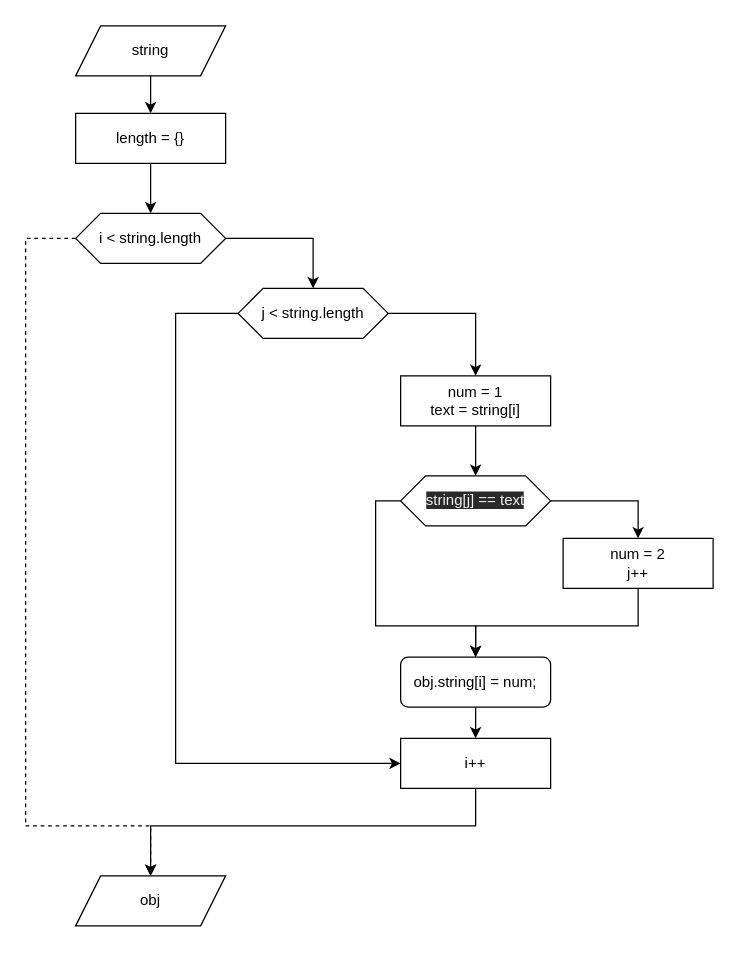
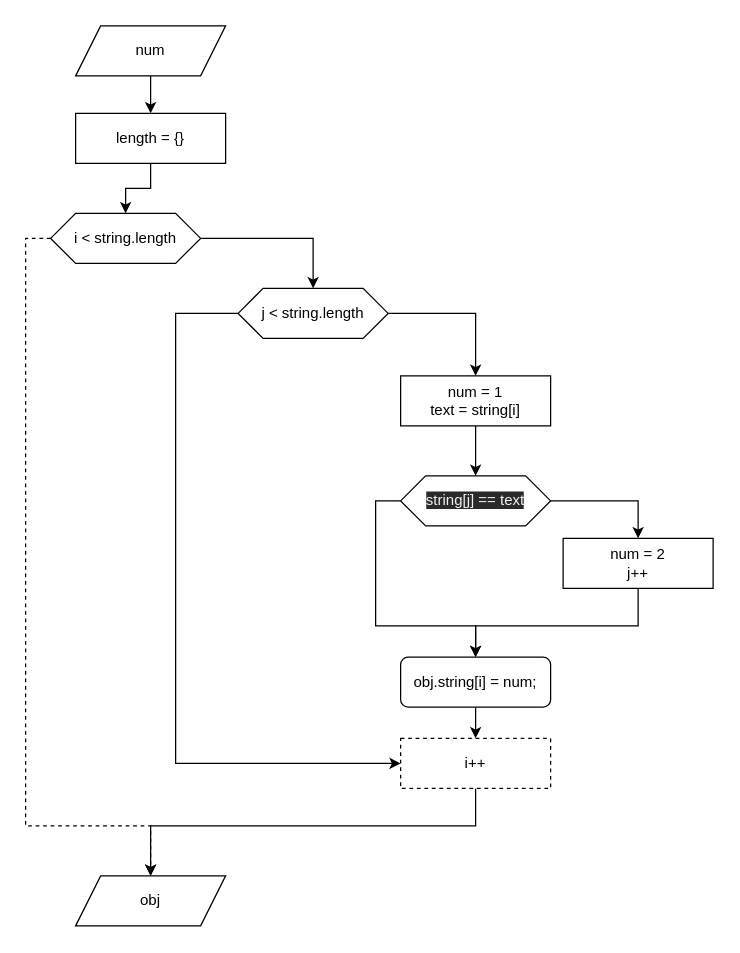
(151, 51) -> (151, 51)
(151, 238) -> (126, 238)
(476, 763) -> (476, 763)
